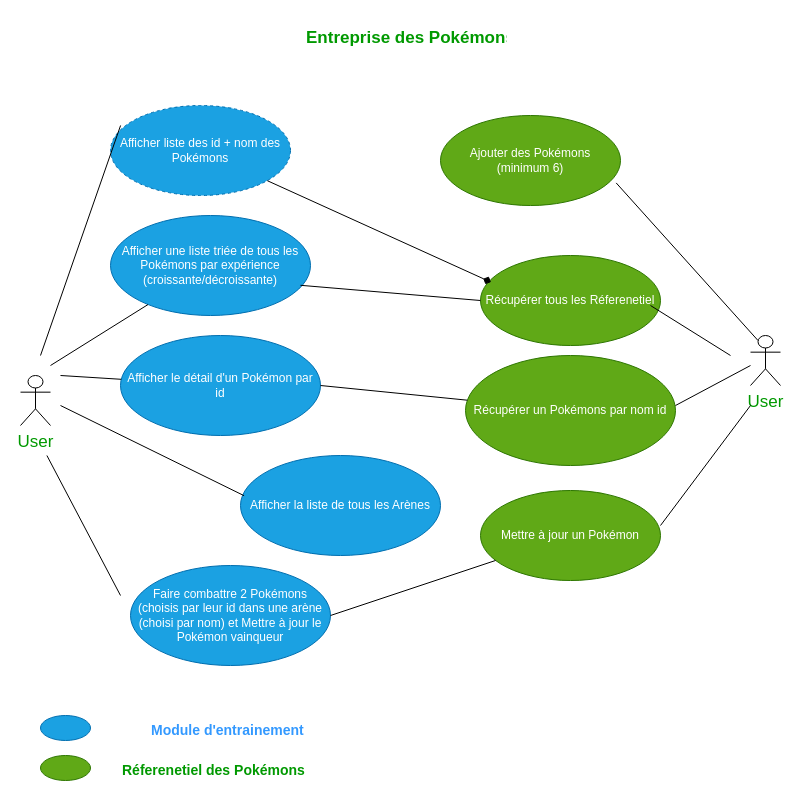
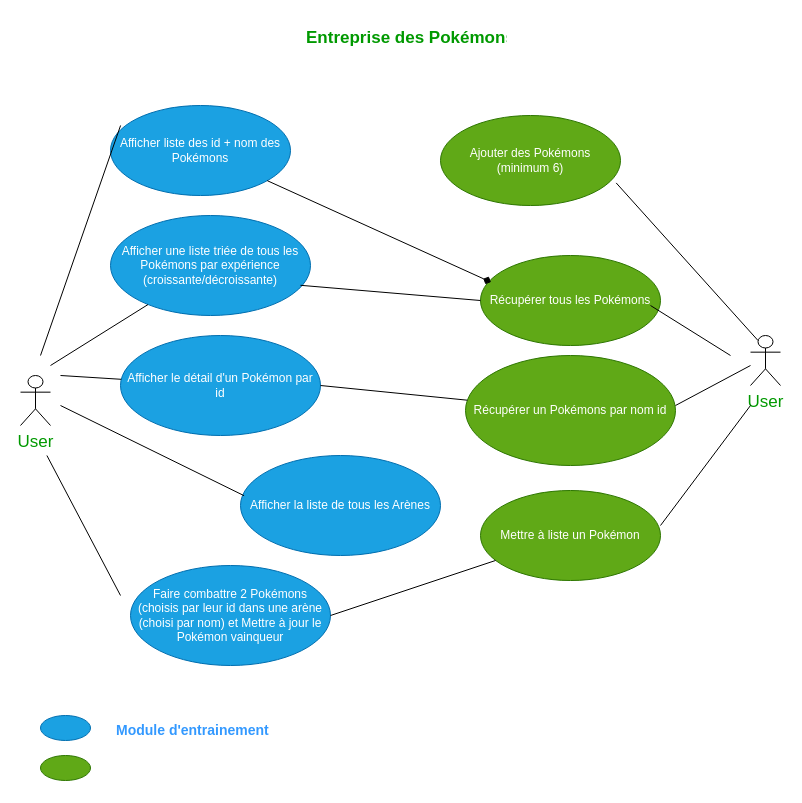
(201, 151) -> (201, 151)
(571, 301) -> (571, 301)
(571, 536) -> (571, 536)
(256, 729) -> (221, 729)
(227, 769) -> none
